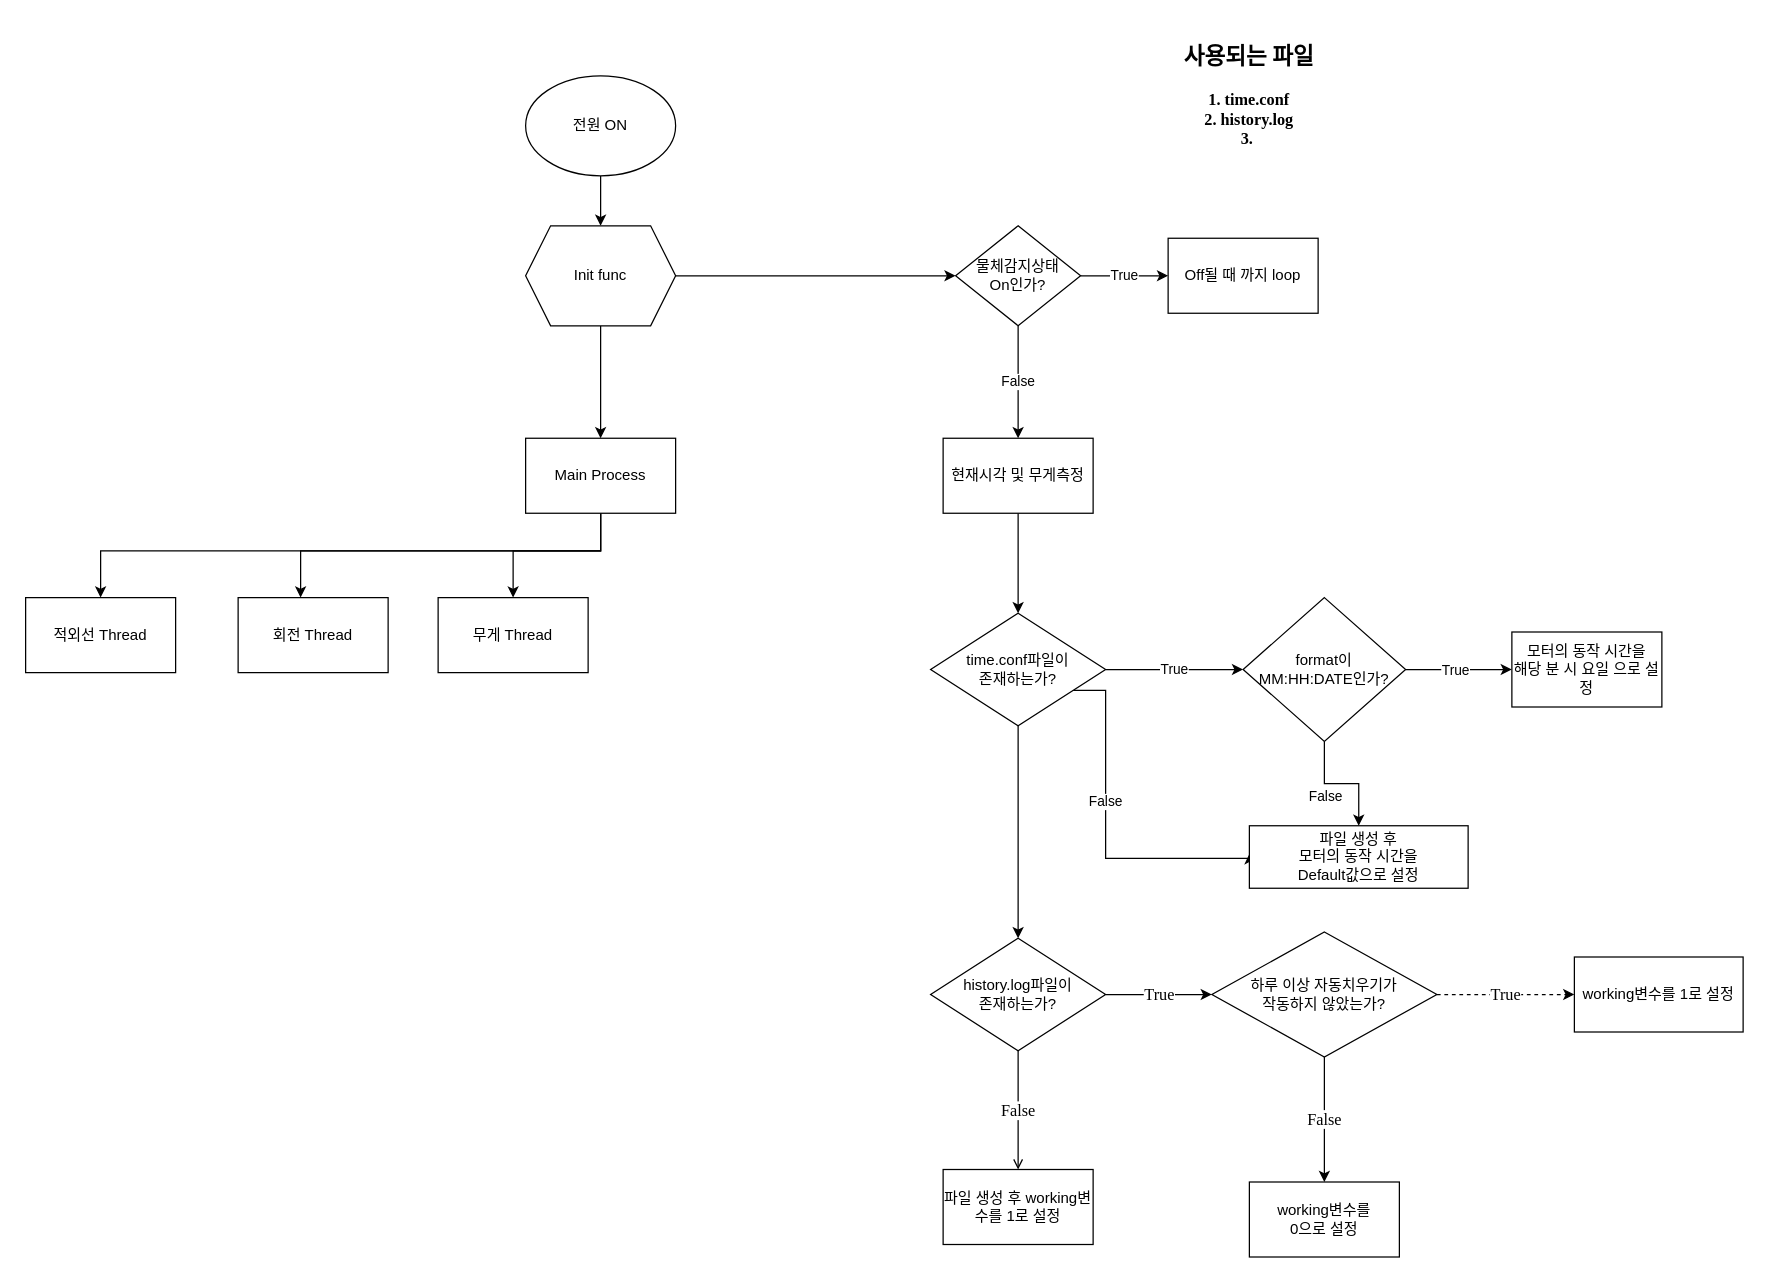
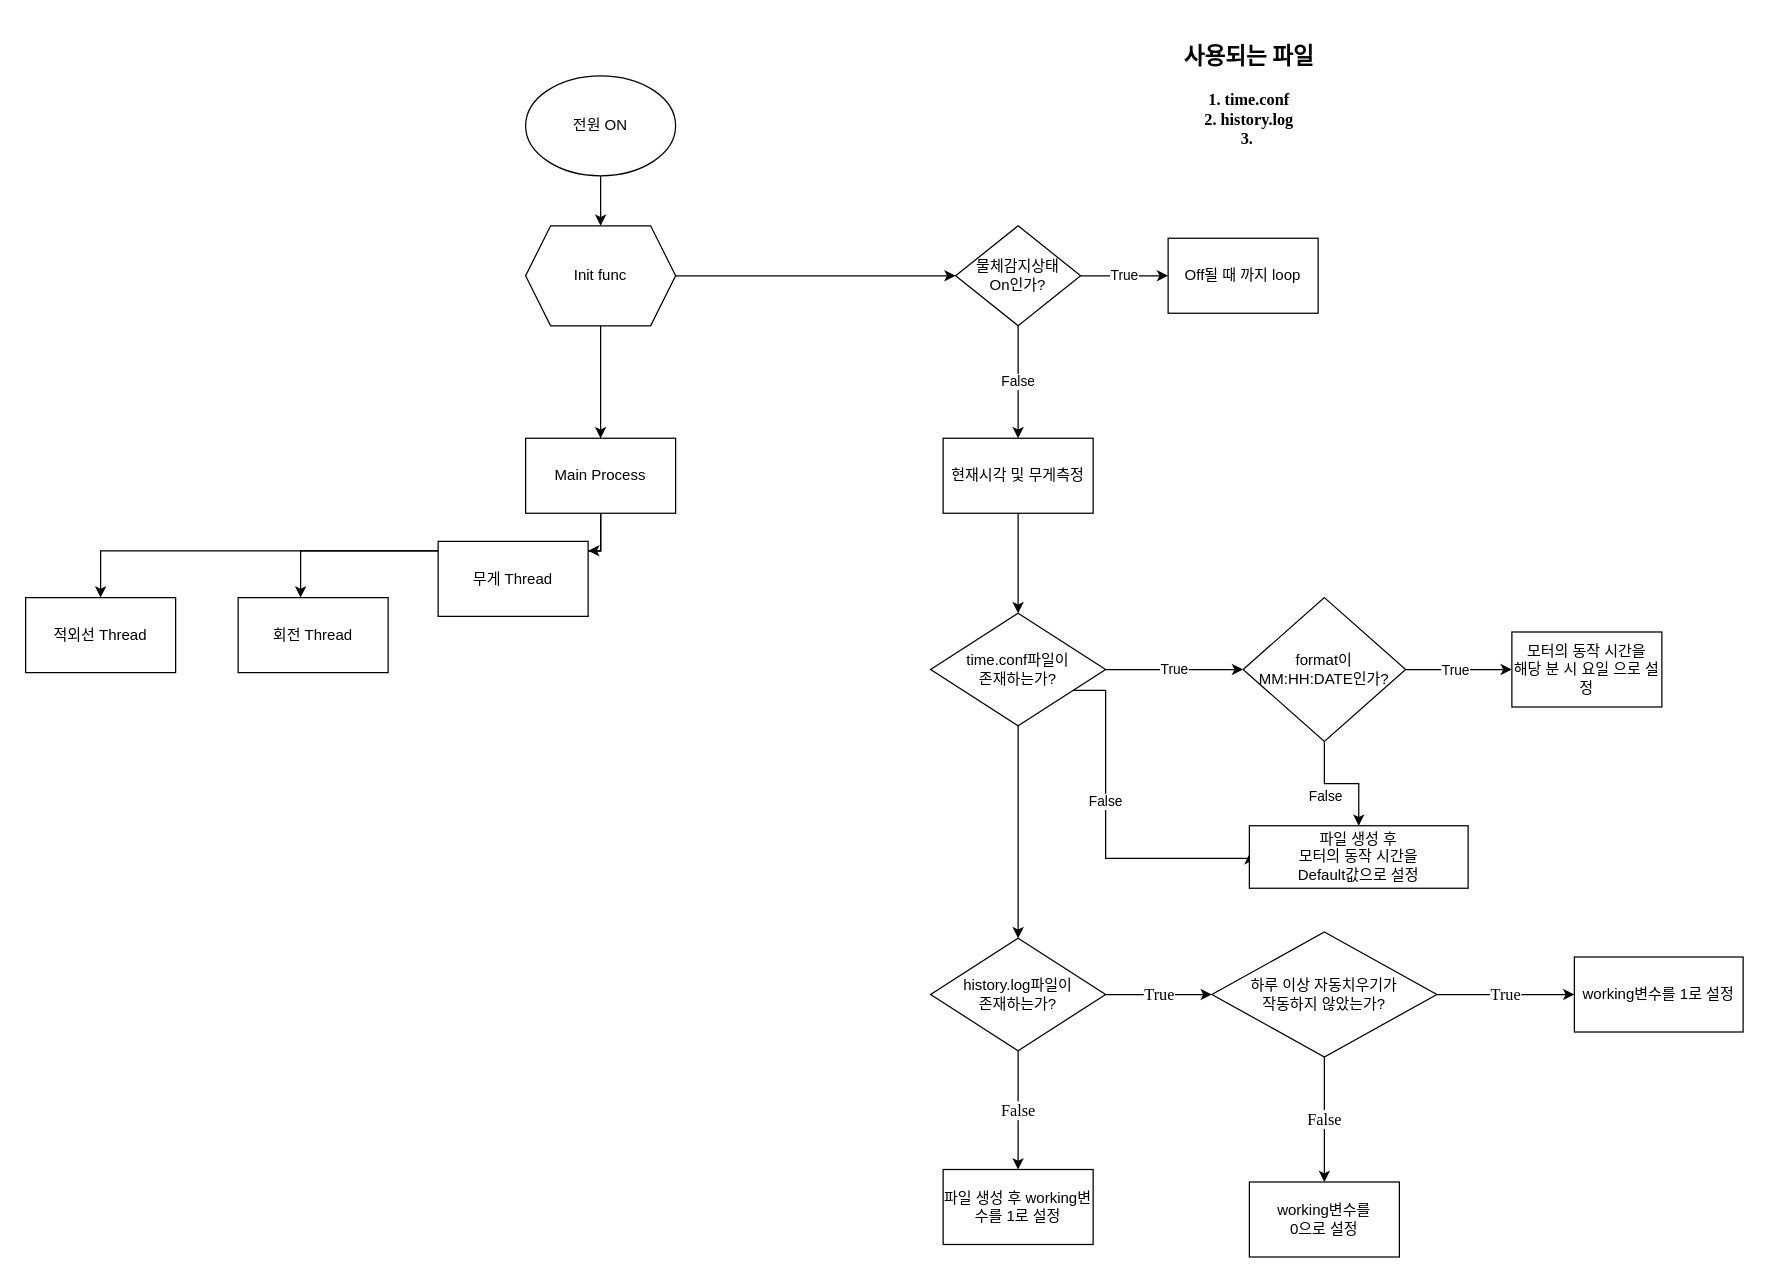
(513, 635) -> (513, 579)
(1464, 994) -> (1464, 994)
(1018, 1161) -> (1018, 1159)
